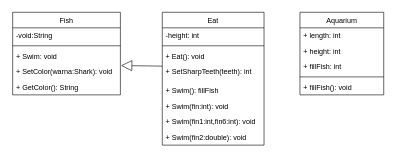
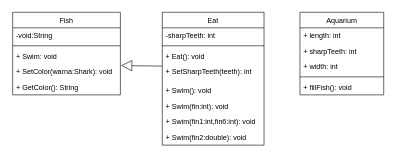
(186, 36) -> (195, 36)
(325, 52) -> (334, 52)
(326, 67) -> (323, 67)
(194, 91) -> (189, 91)
